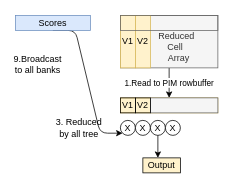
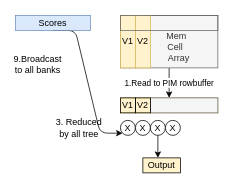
(169, 42) -> (169, 42)
